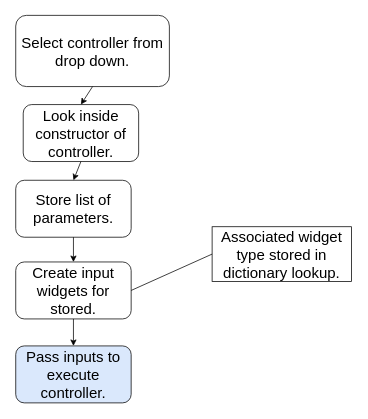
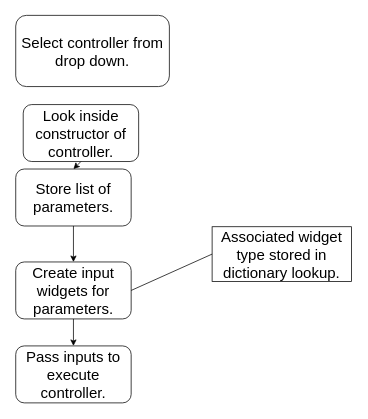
(88, 94) -> none
(73, 209) -> (73, 198)
(73, 291) -> (73, 291)
(73, 375) -> (73, 375)
